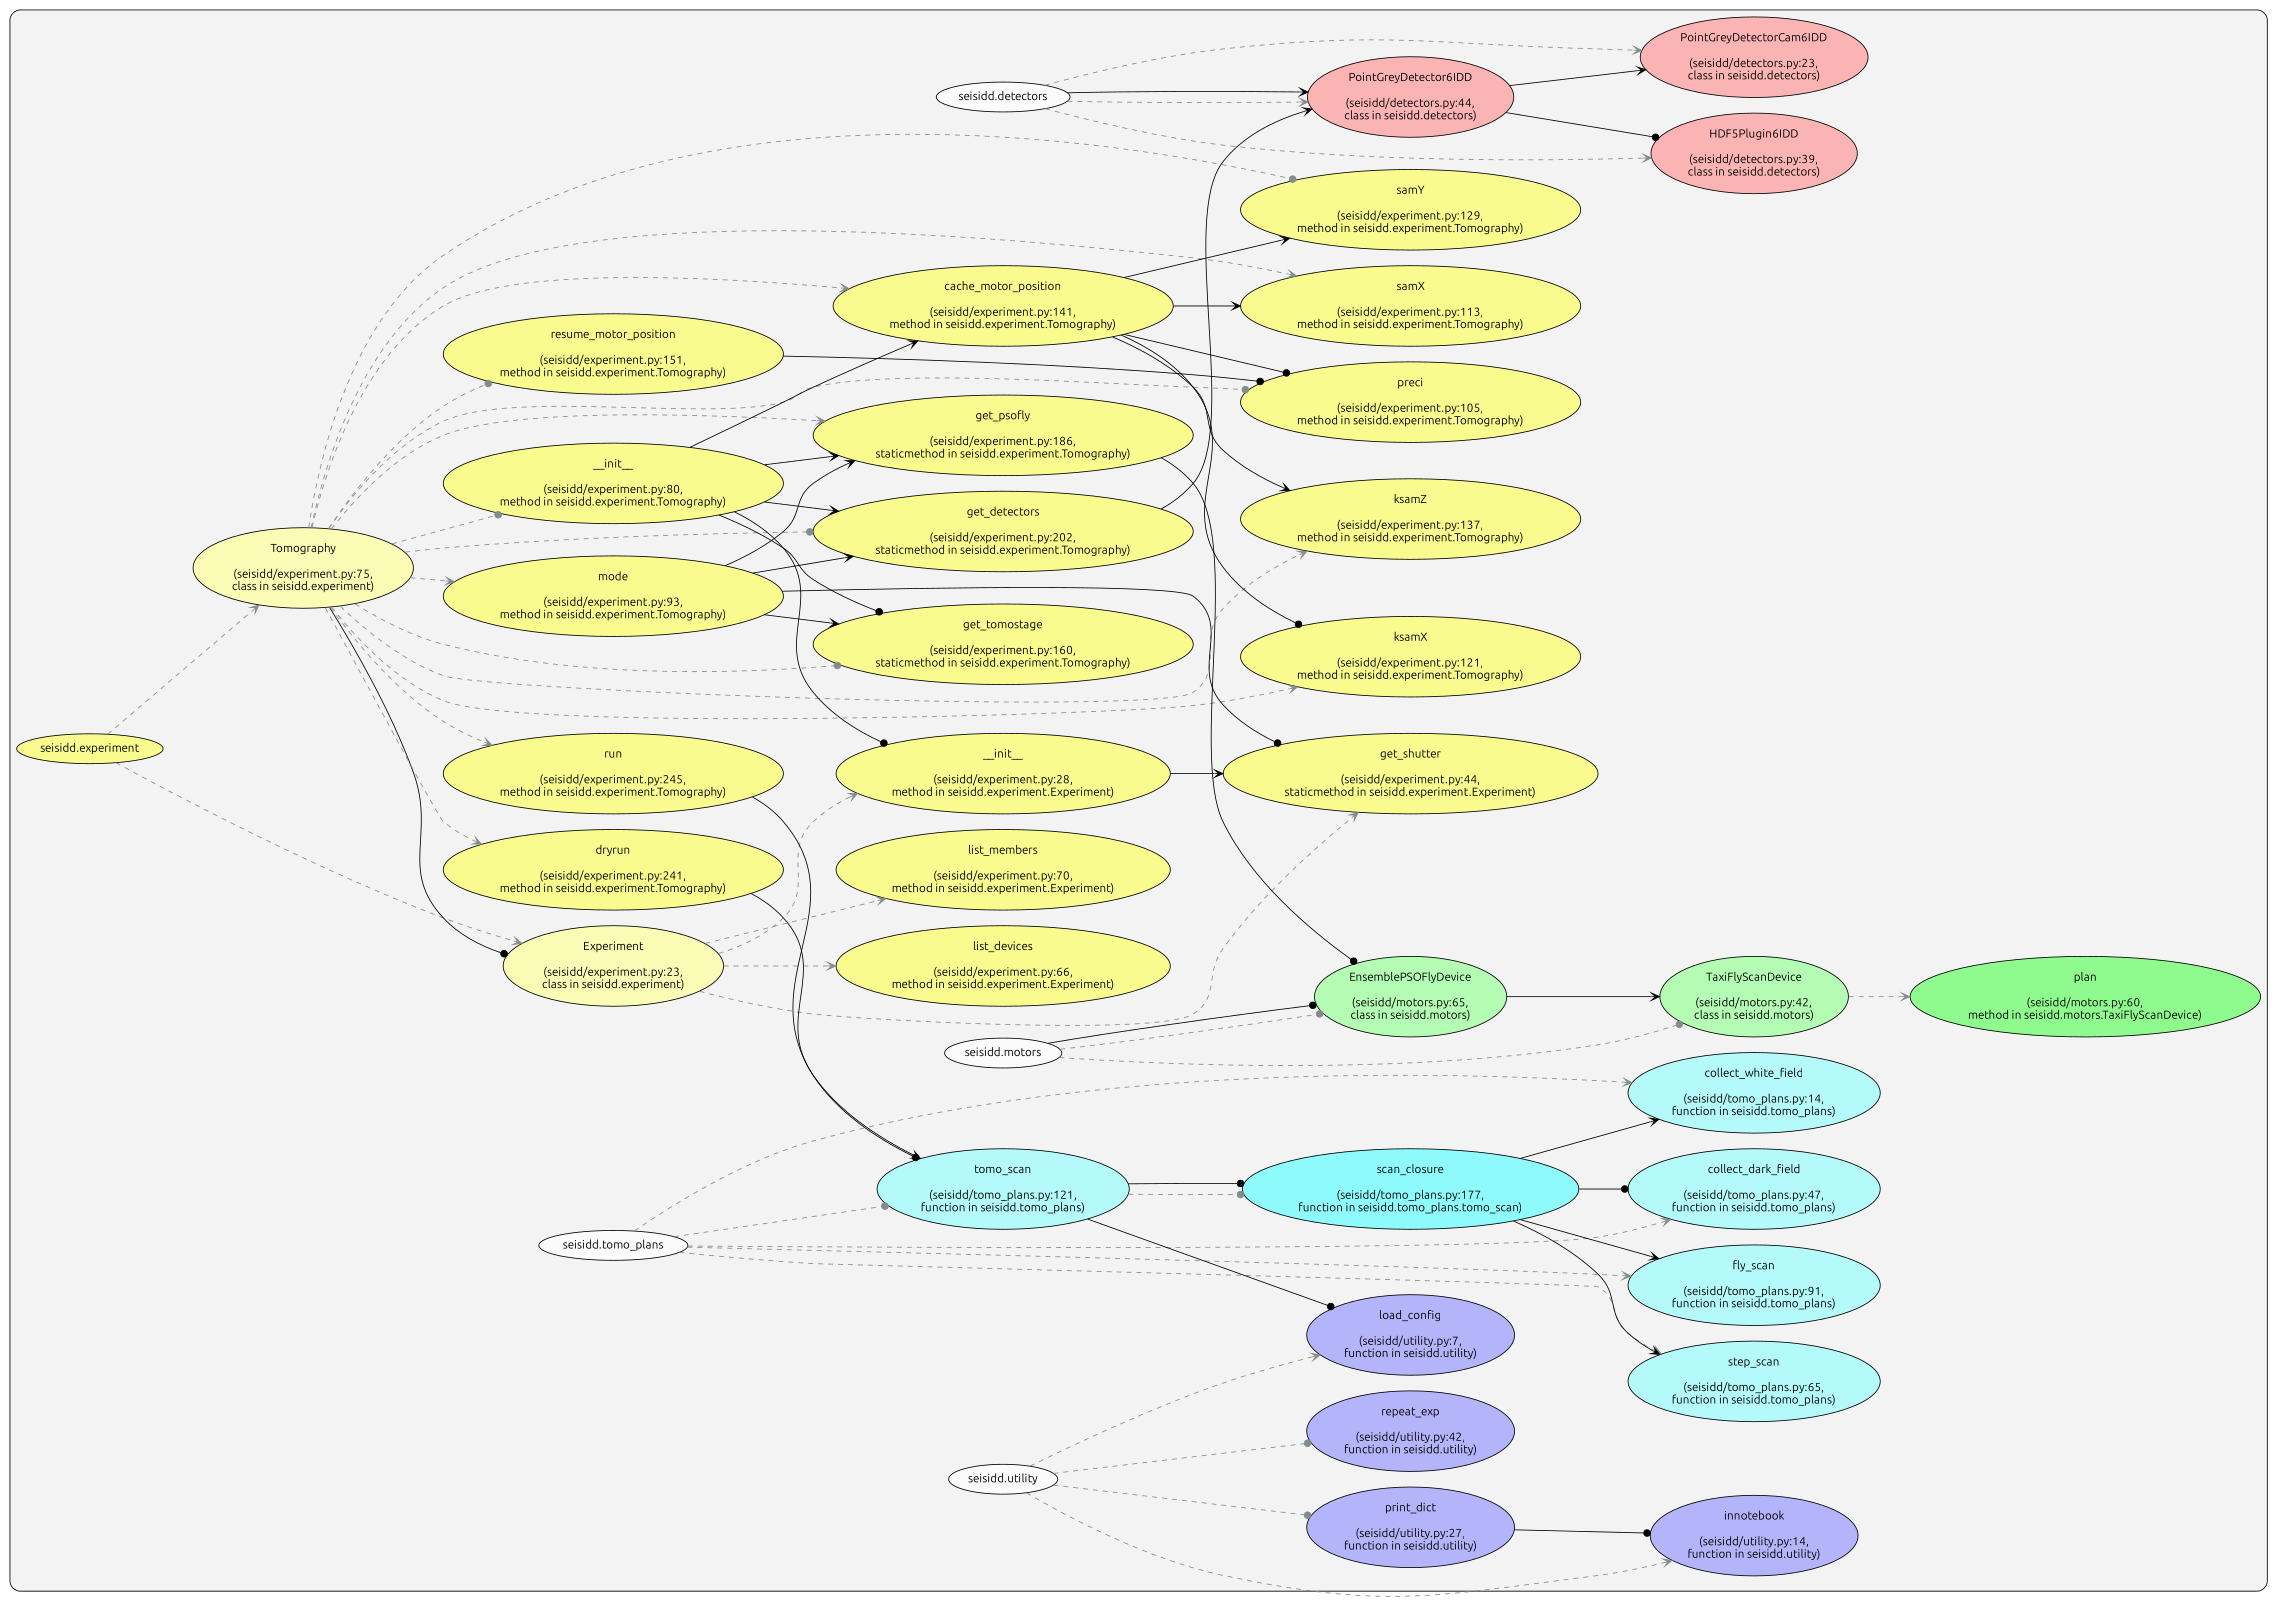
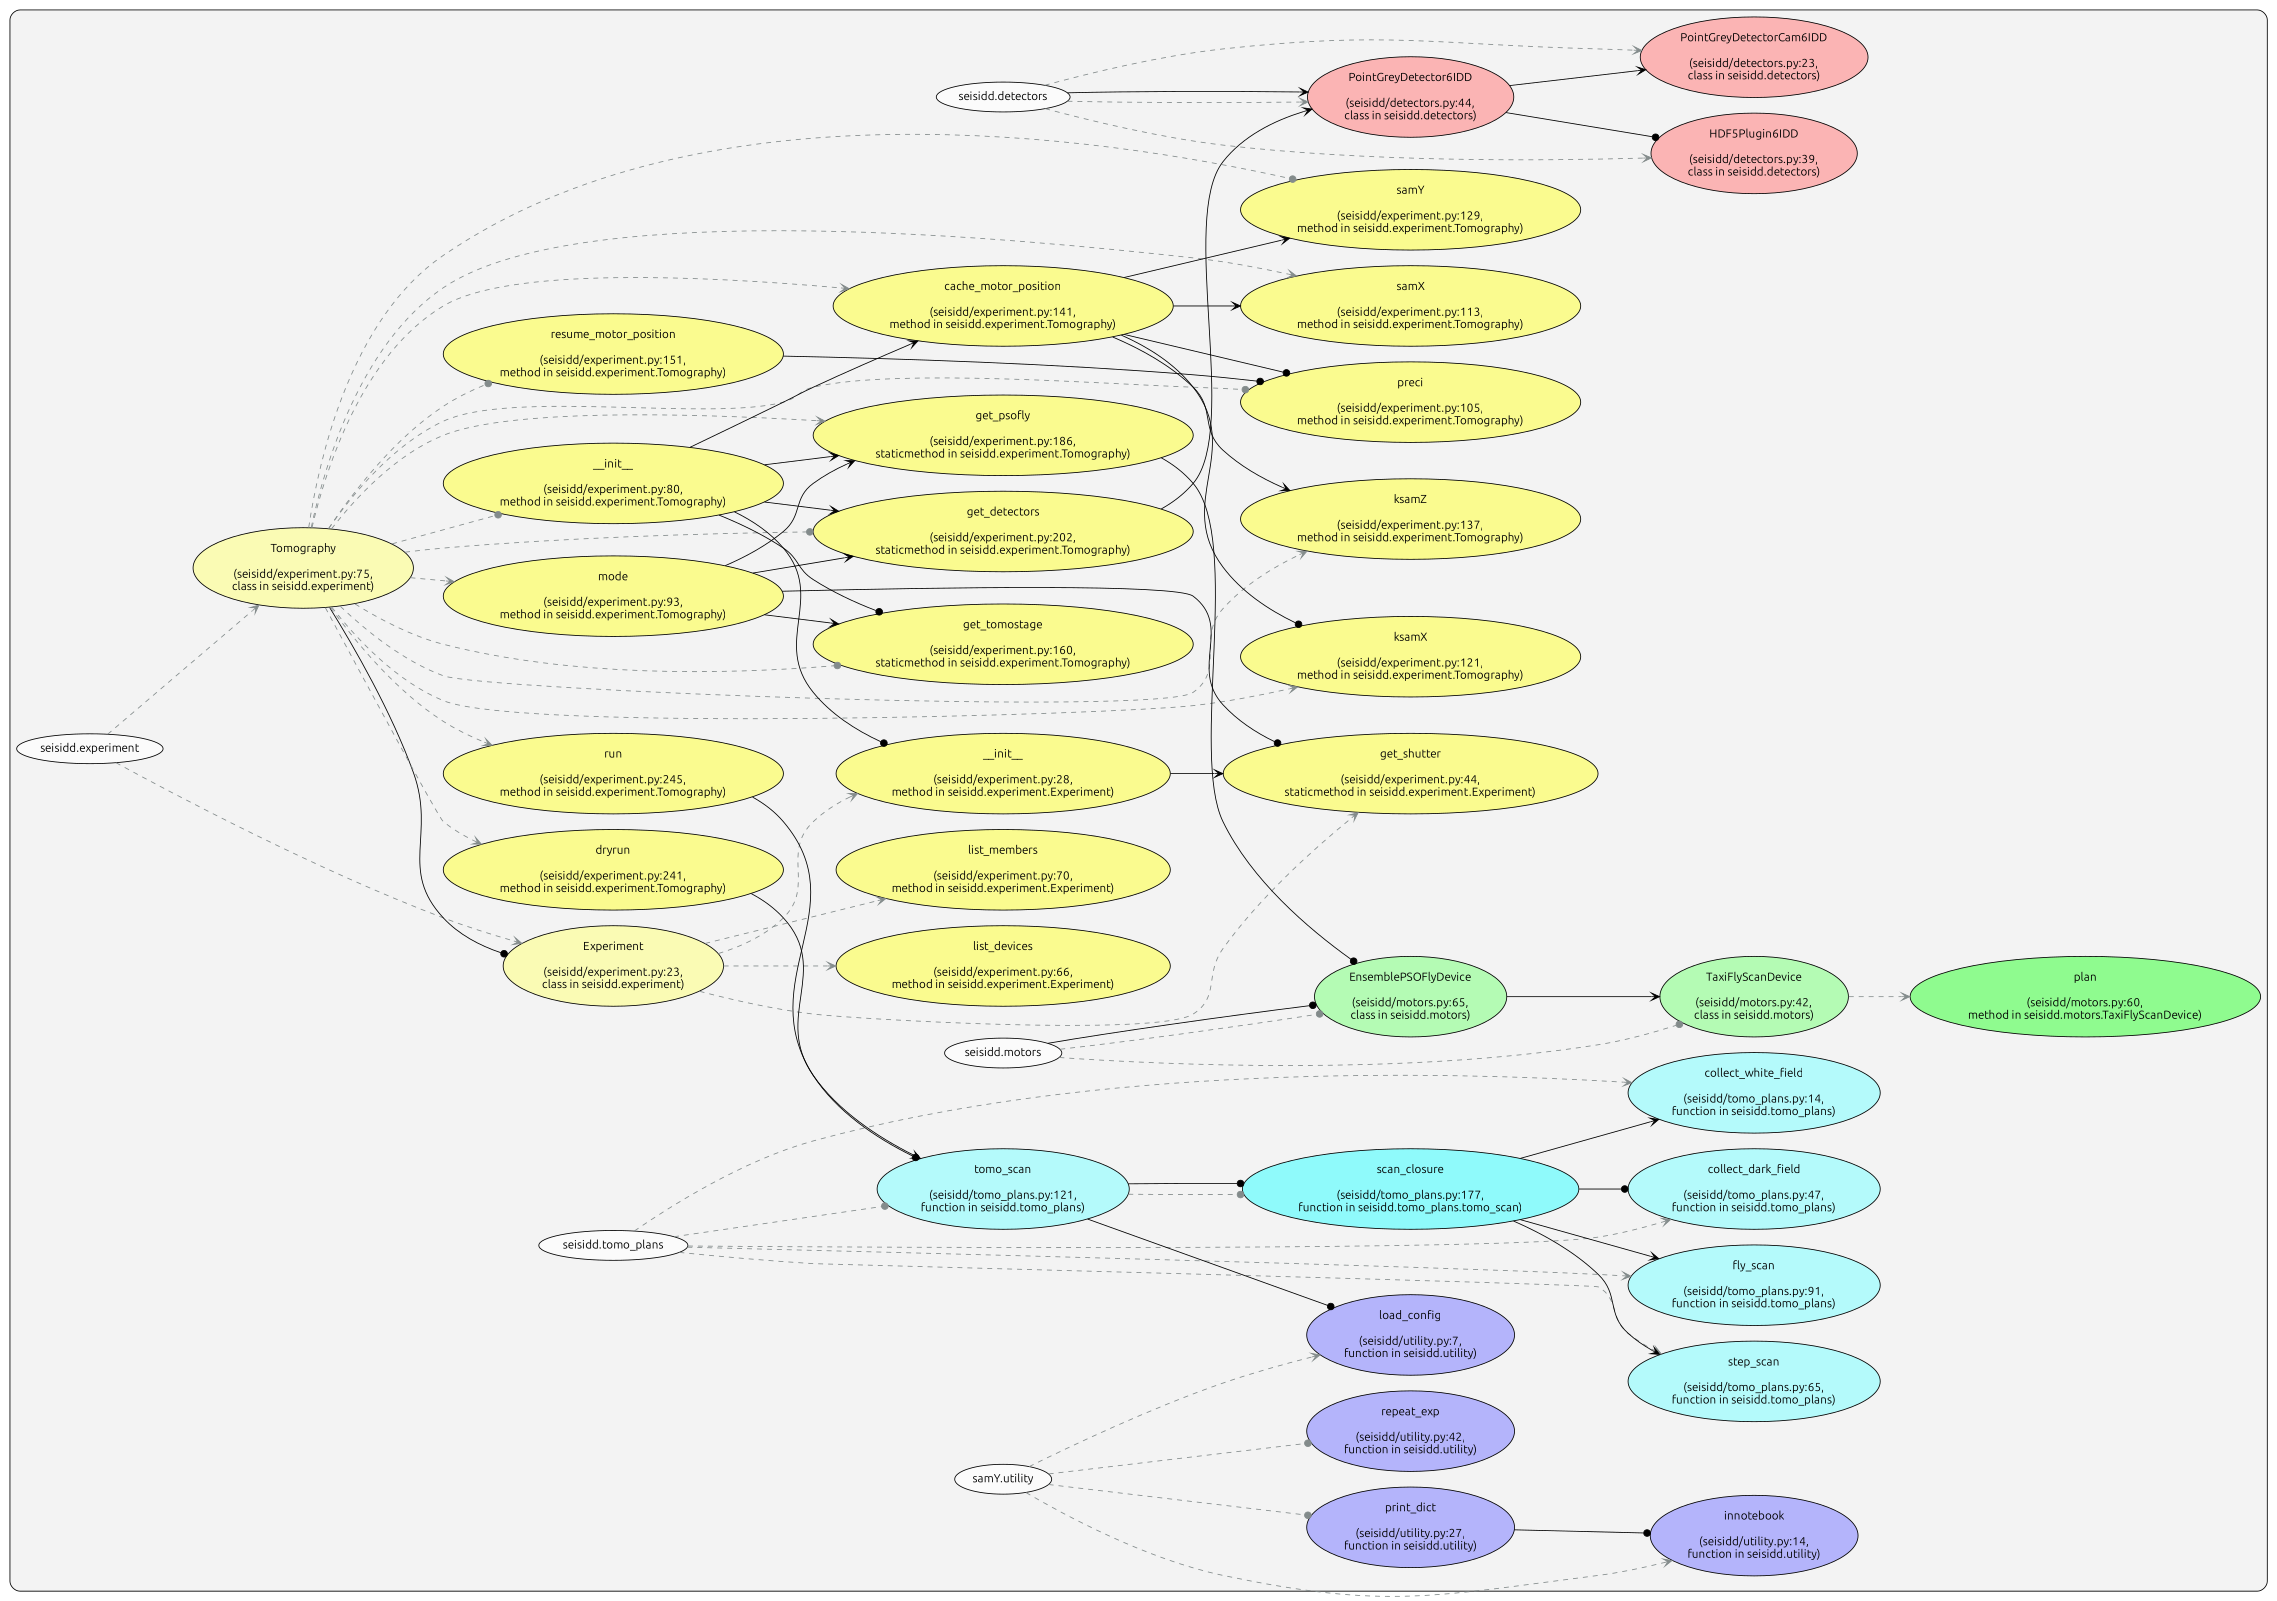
(90, 749) -> (90, 749)
(1003, 1479) -> (1003, 1479)
